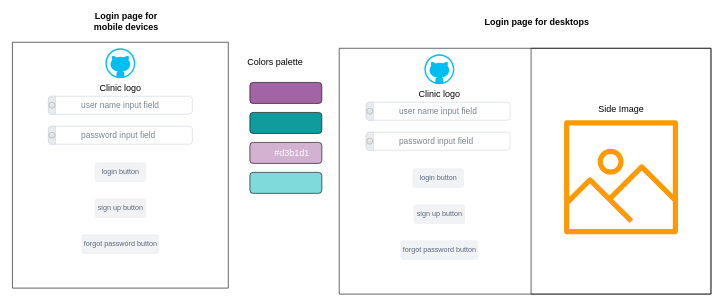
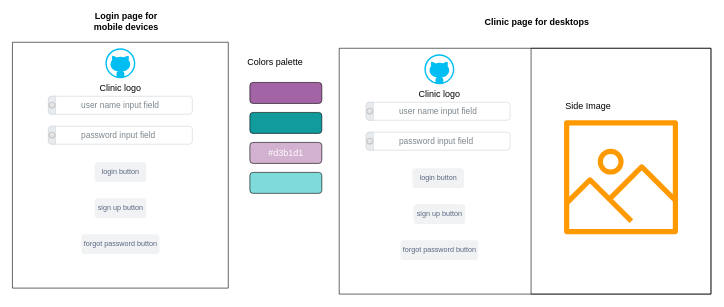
(537, 21) -> (537, 21)
(621, 108) -> (588, 105)
(292, 153) -> (286, 153)
